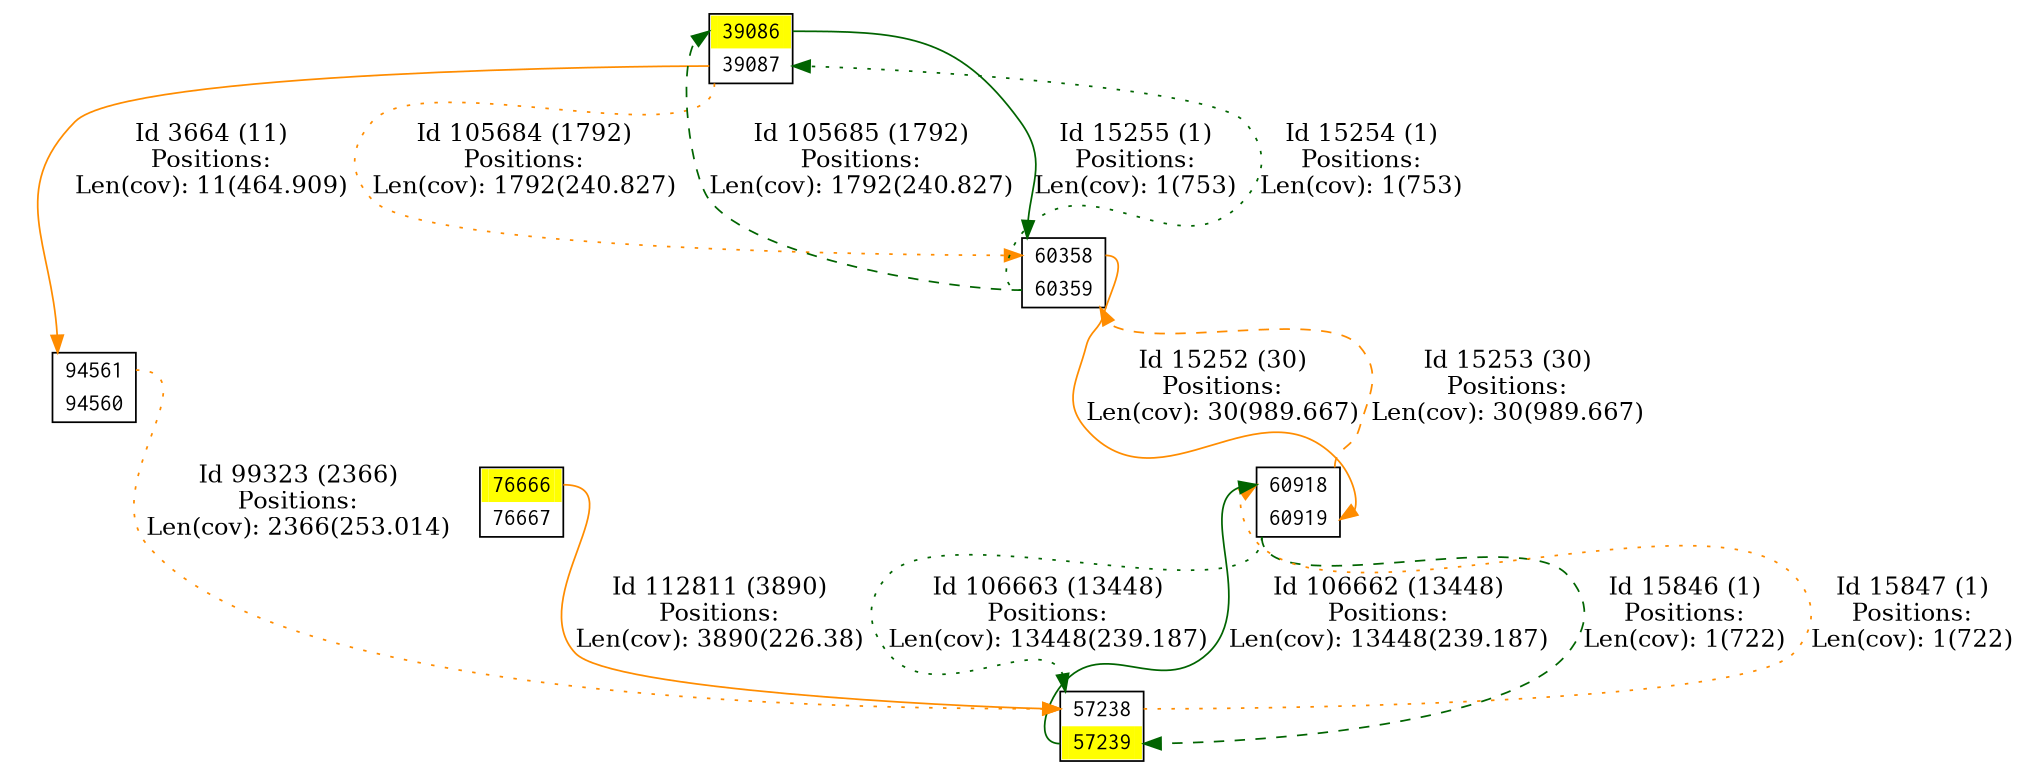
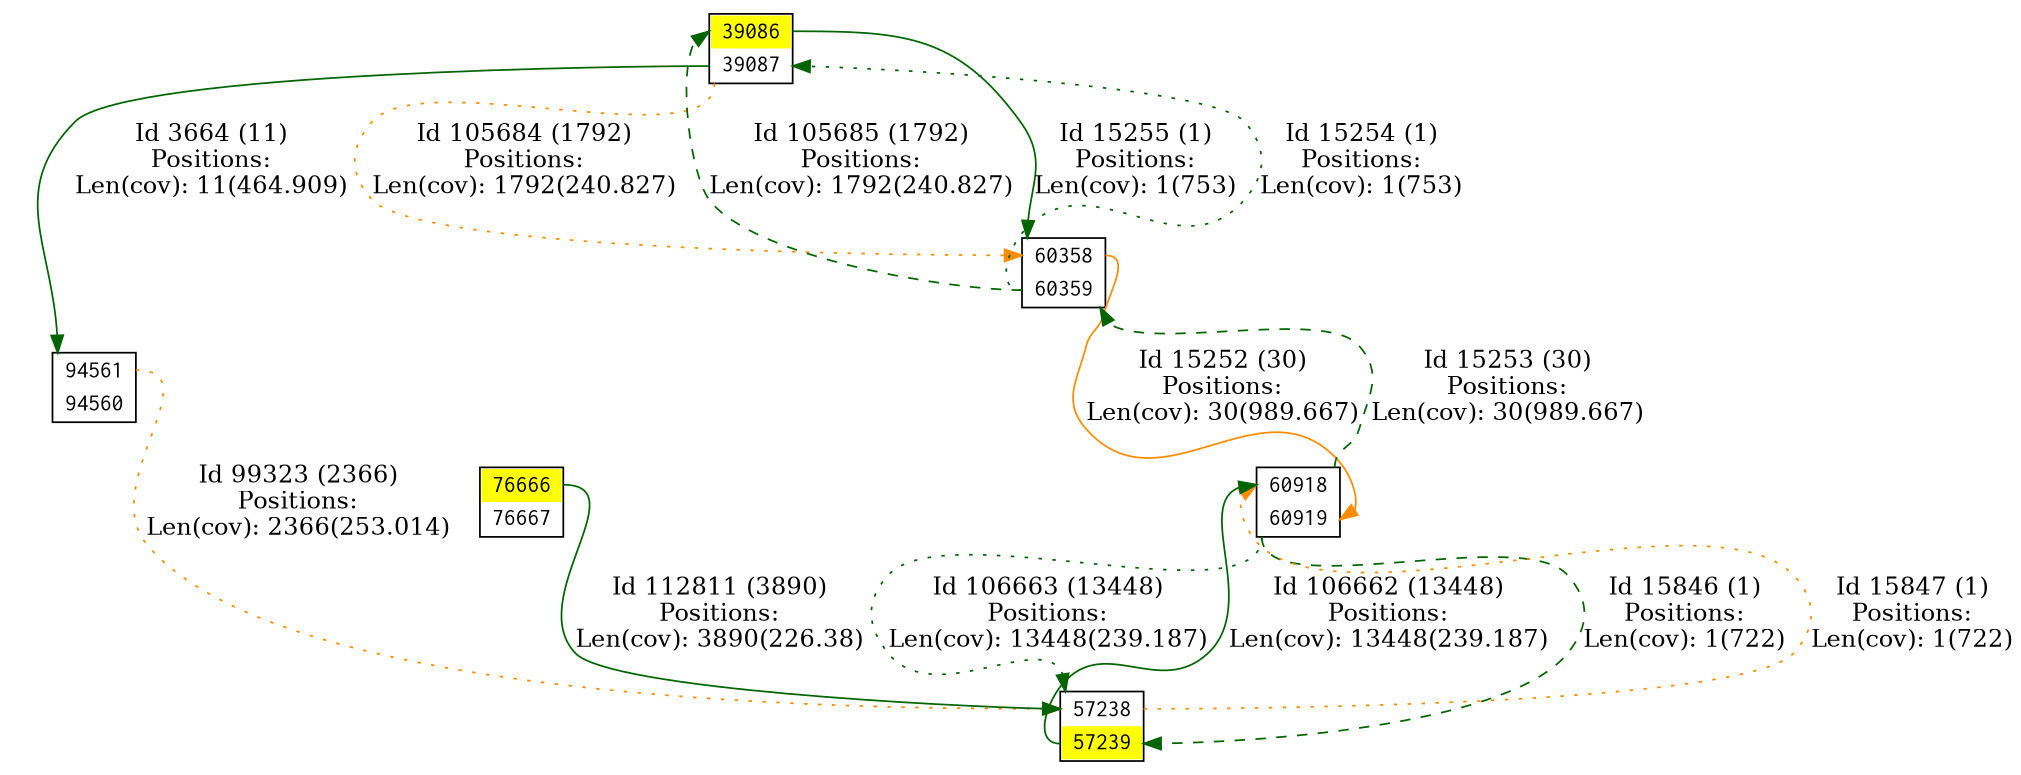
(277, 82) -> (277, 82)
(1303, 330) -> (1303, 330)
(711, 686) -> (711, 686)
